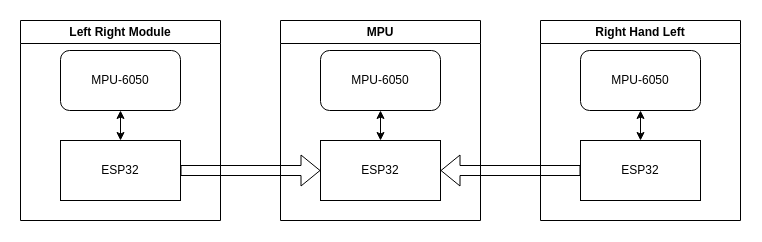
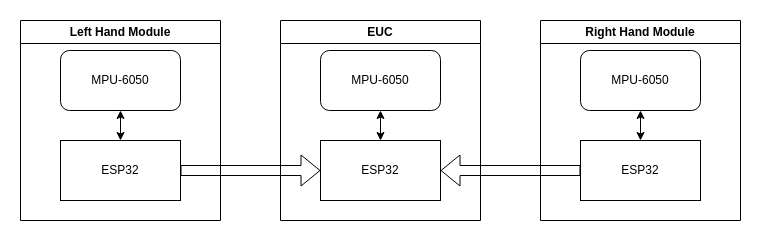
(121, 33) -> (121, 33)
(381, 33) -> (381, 33)
(641, 33) -> (641, 33)
